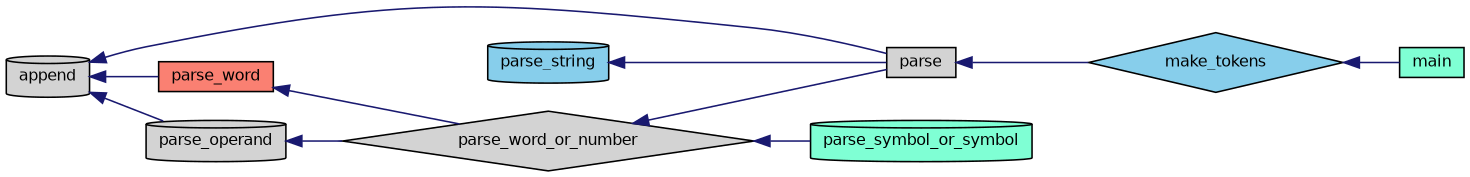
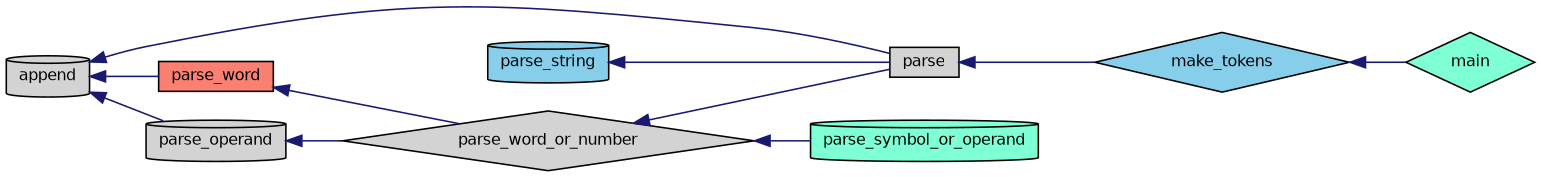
(1432, 63) -> (1470, 62)
(921, 141) -> (924, 141)
